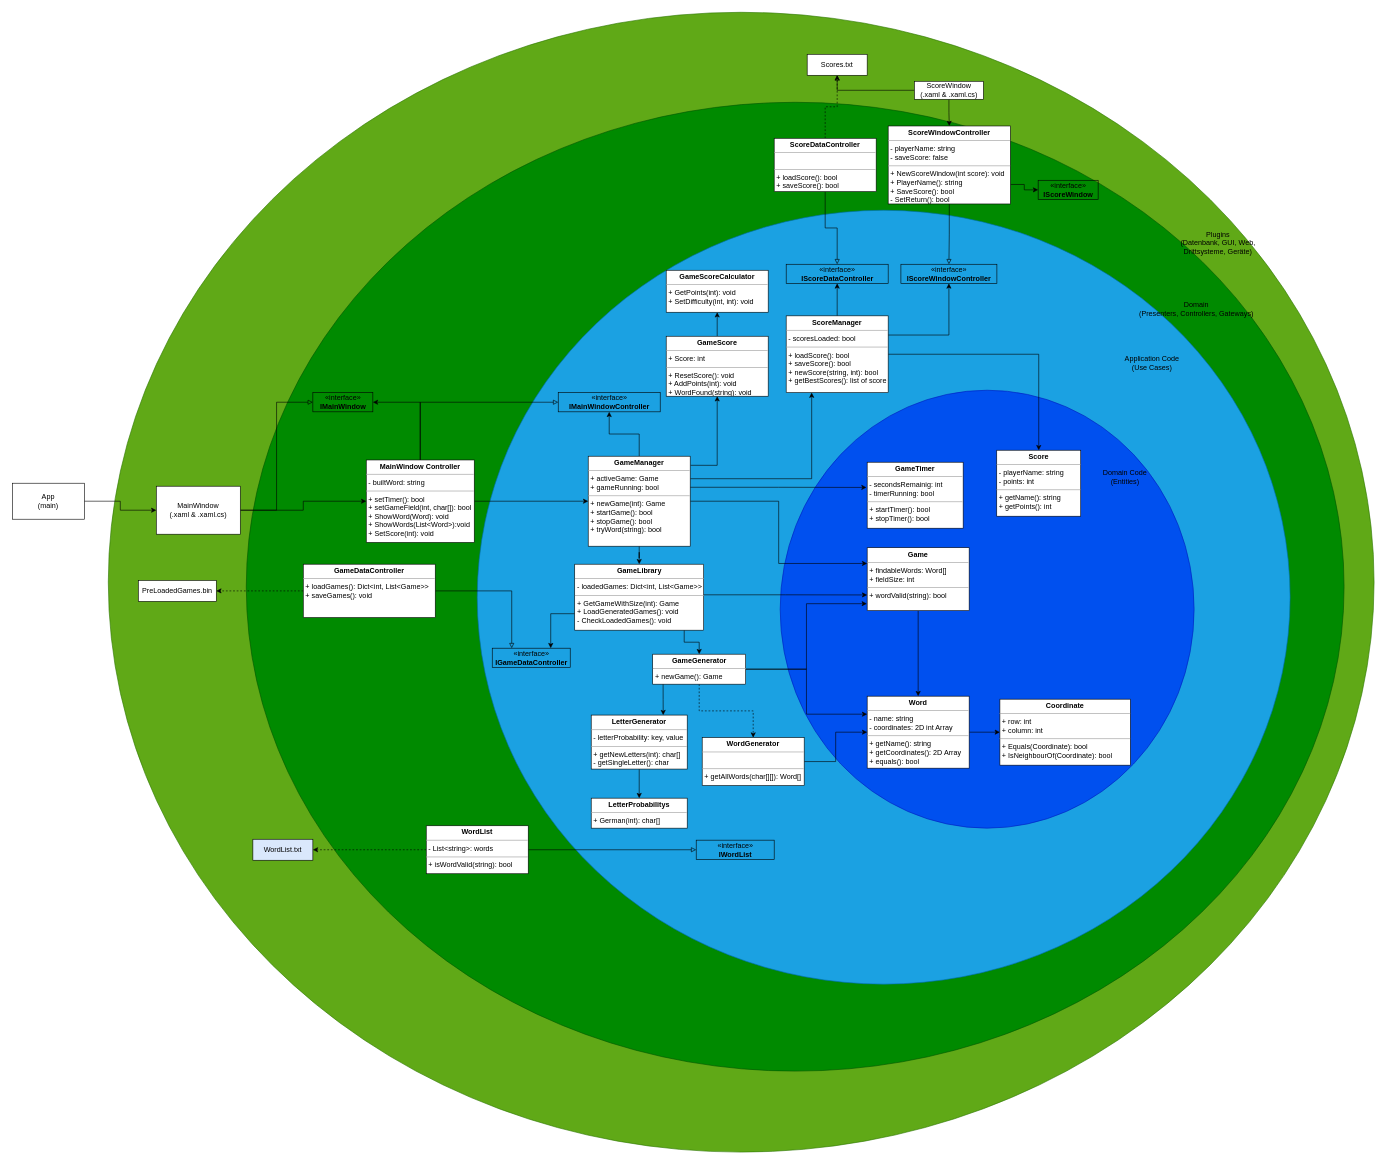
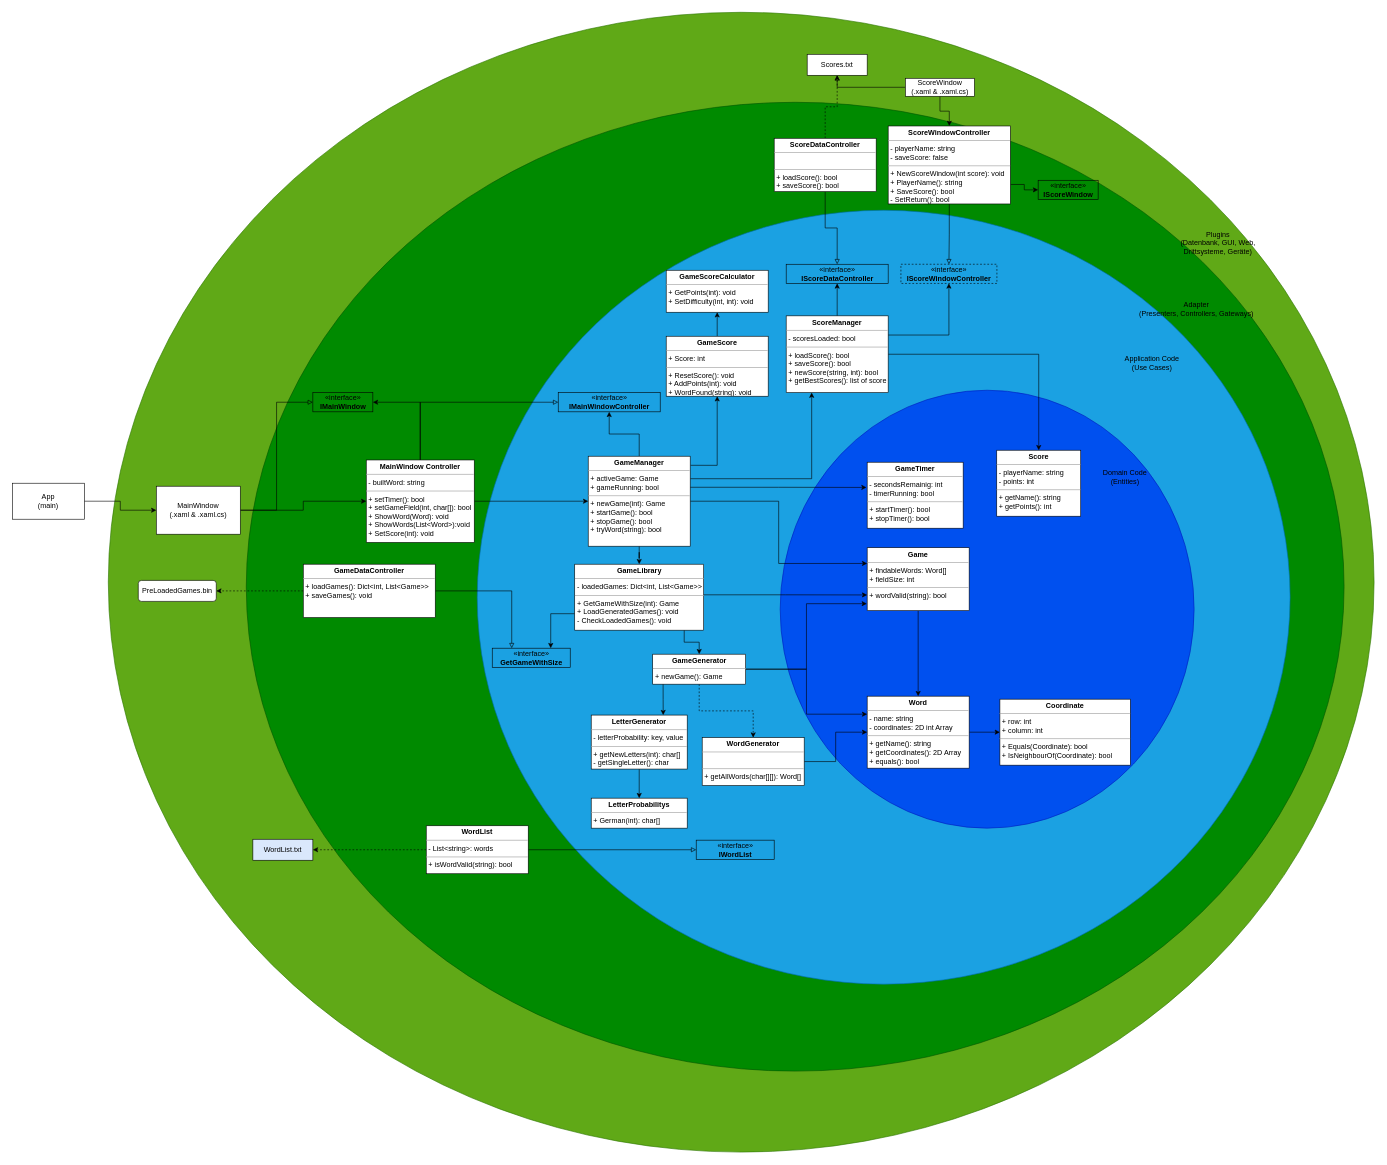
(949, 90) -> (940, 87)
(949, 274) -> (949, 274)
(1197, 309) -> (1197, 309)
(177, 591) -> (177, 591)
(532, 658) -> (532, 658)
